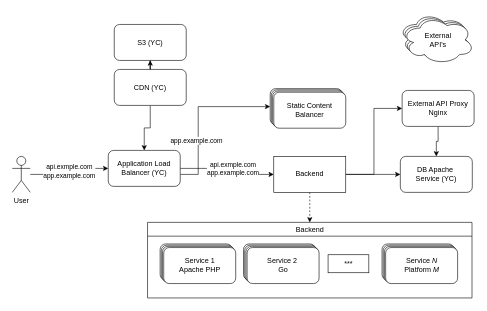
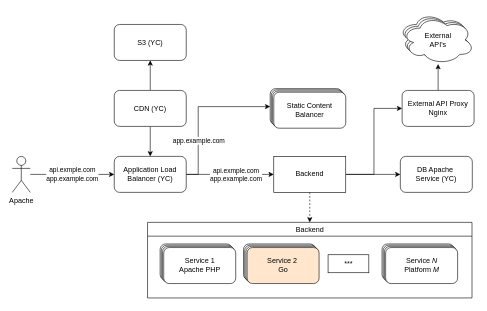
(150, 87) -> (150, 108)
(437, 143) -> (438, 69)
(144, 168) -> (150, 174)
(22, 201) -> (22, 201)
(283, 266) -> (283, 266)
